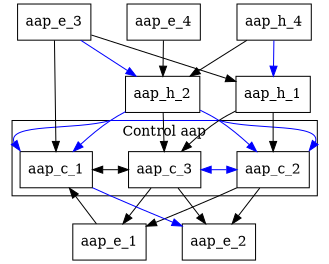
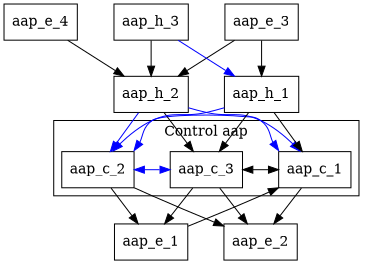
(274, 22) -> (151, 22)
(104, 55) -> (212, 55)
(55, 91) -> (285, 128)
(273, 133) -> (168, 115)
(130, 204) -> (291, 202)
